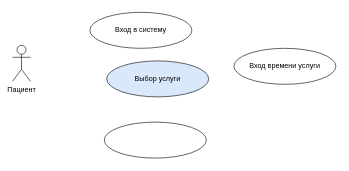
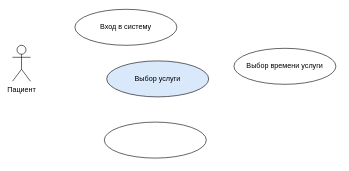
(141, 30) -> (126, 27)
(285, 66) -> (285, 66)
